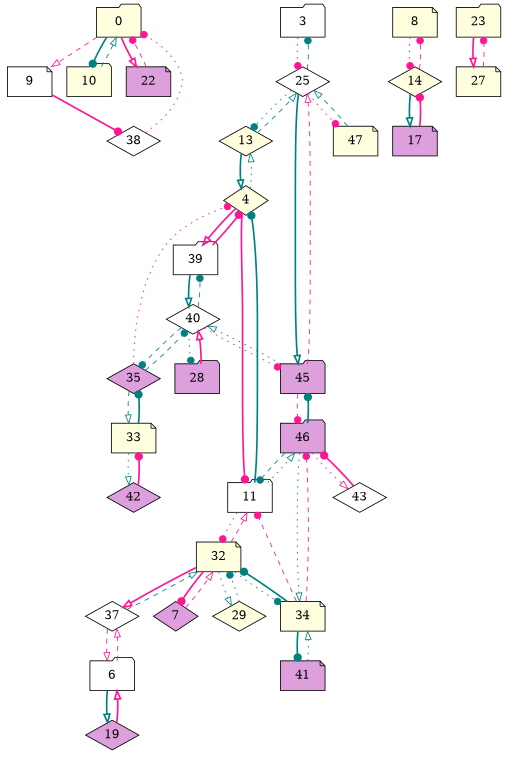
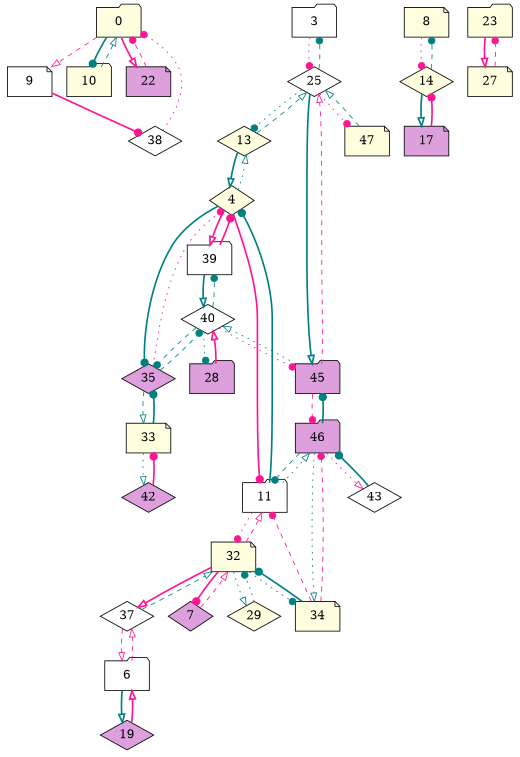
(420, 57) -> (432, 57)
none -> (160, 271)
(341, 472) -> (355, 472)
(303, 676) -> none
